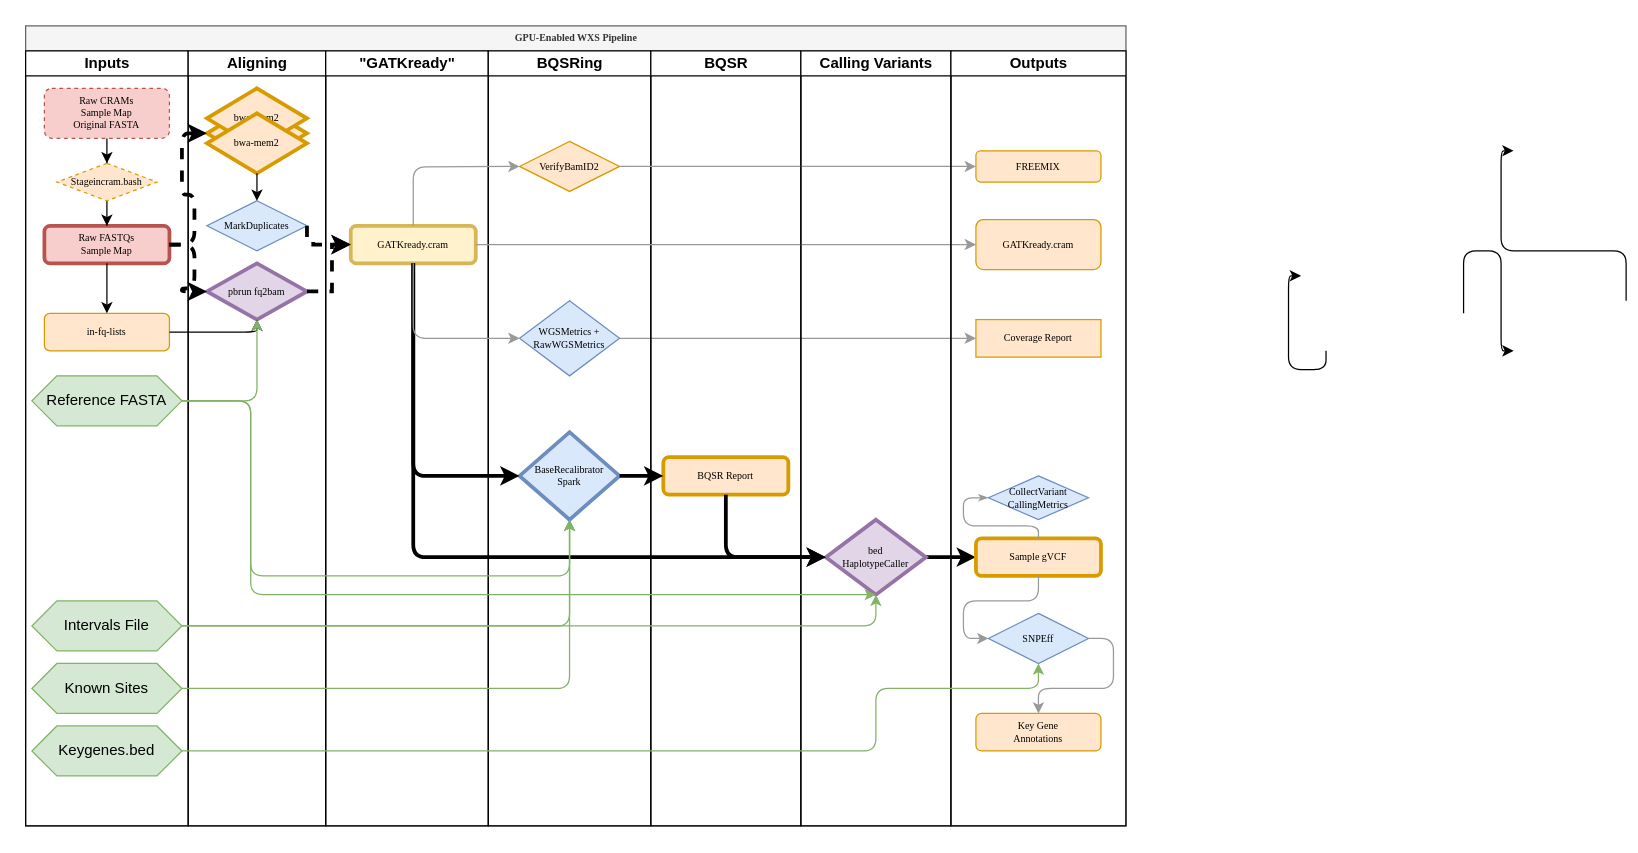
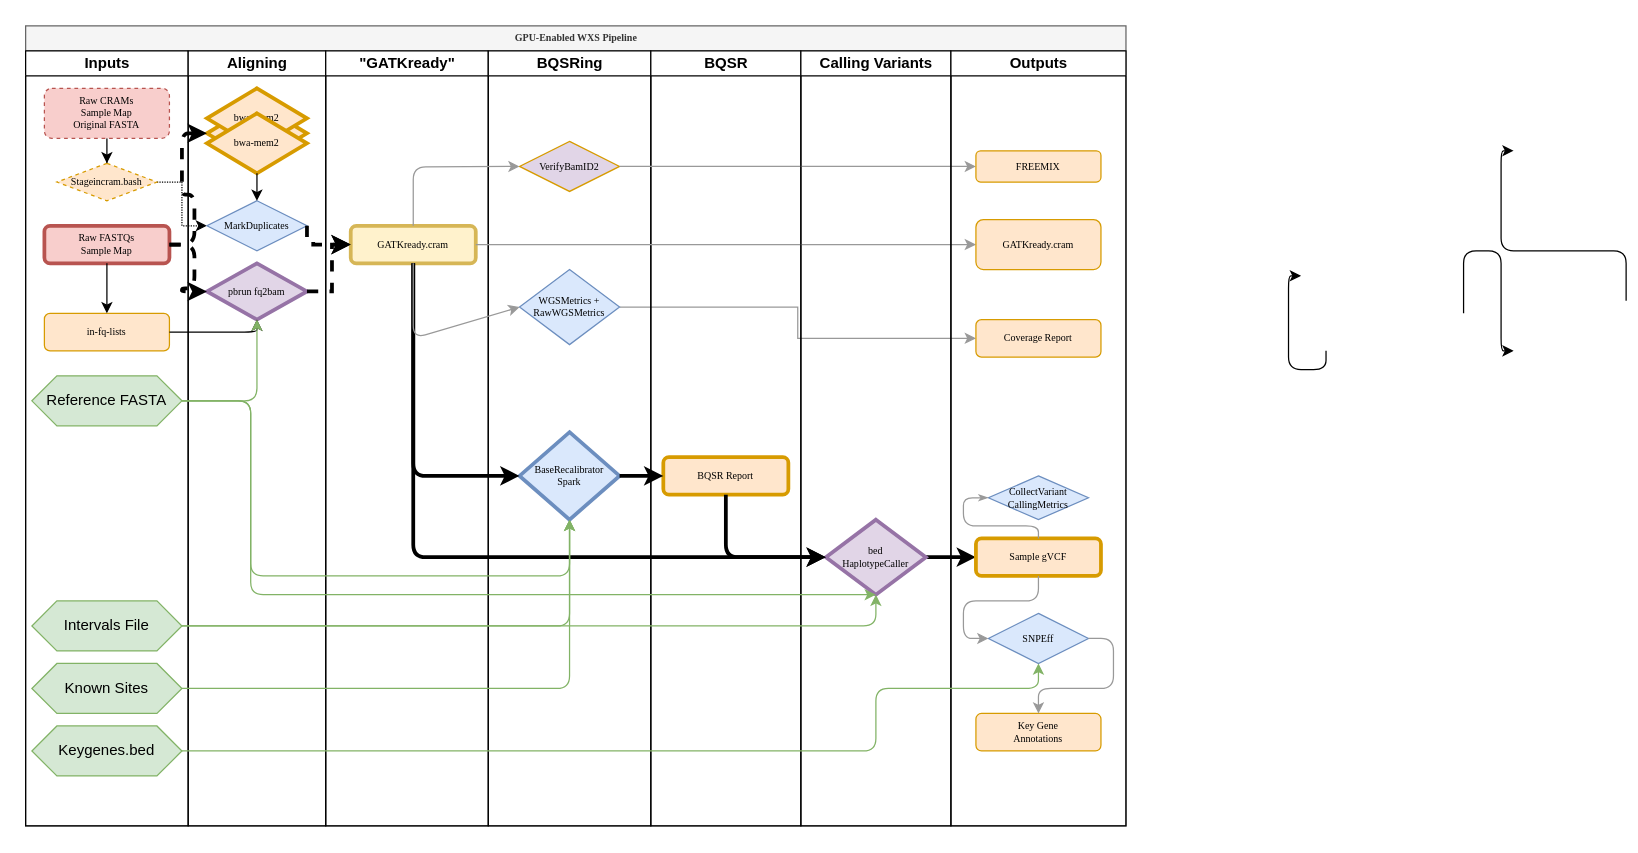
(569, 166) -> (569, 166)
(107, 218) -> (182, 219)
(569, 338) -> (569, 307)
(1038, 338) -> (1038, 338)
